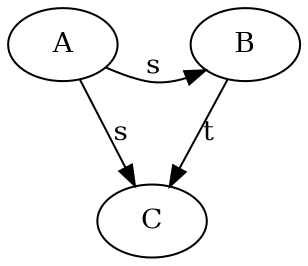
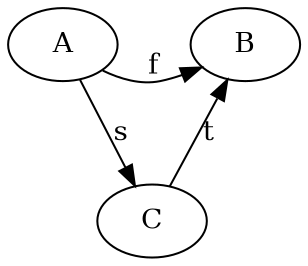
(154, 66) -> (154, 66)
(204, 124) -> (193, 142)
